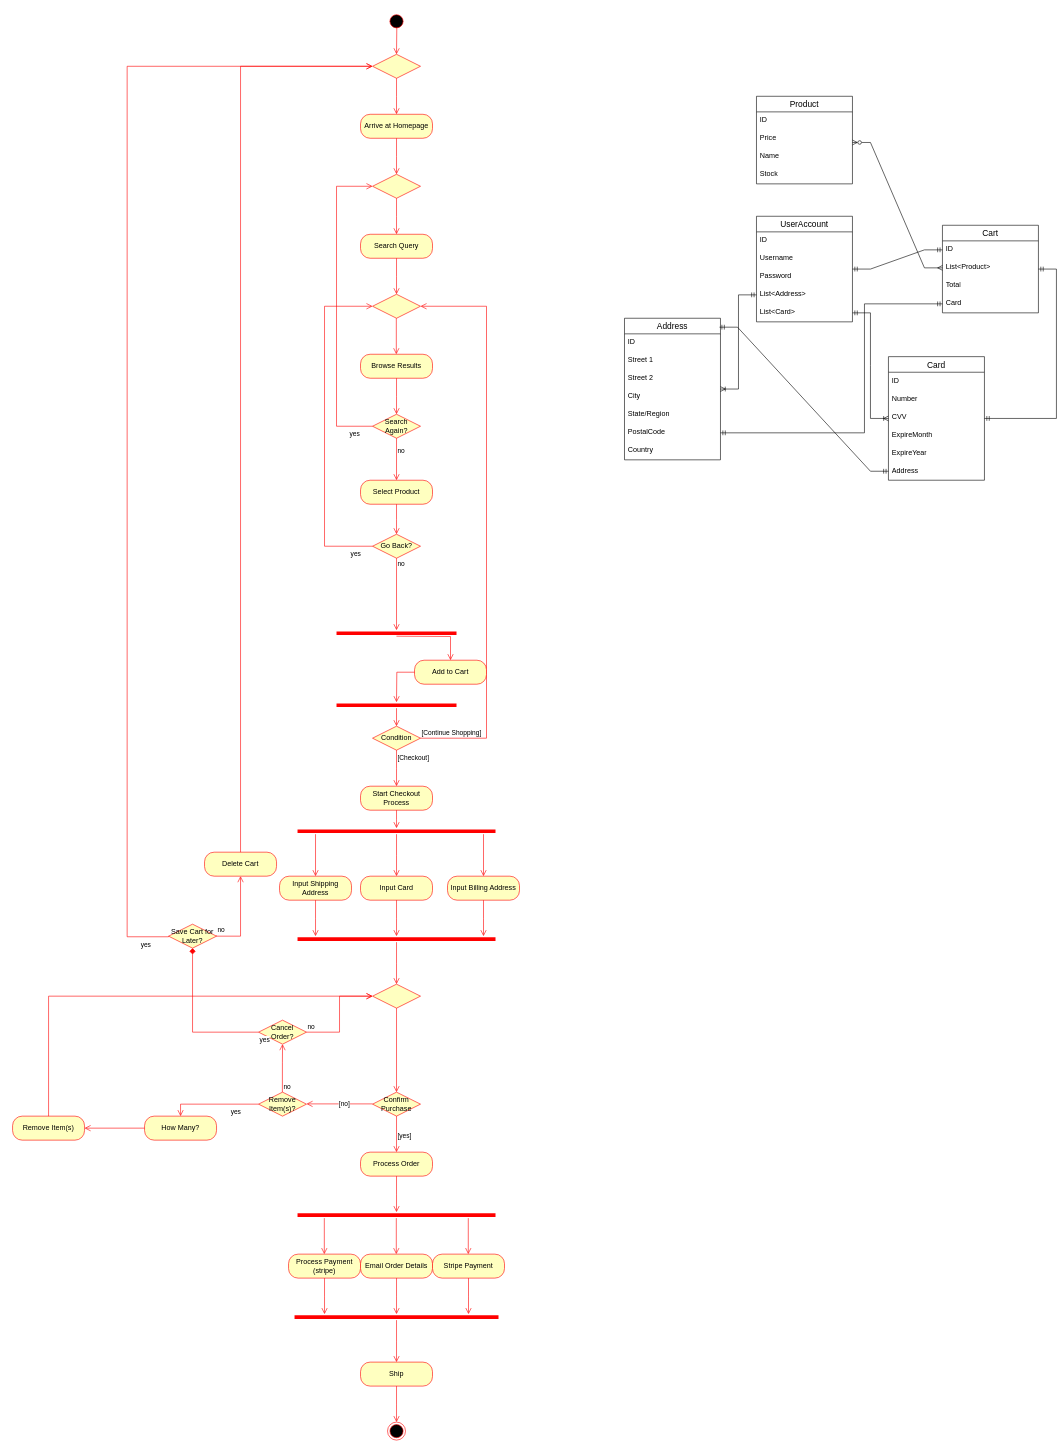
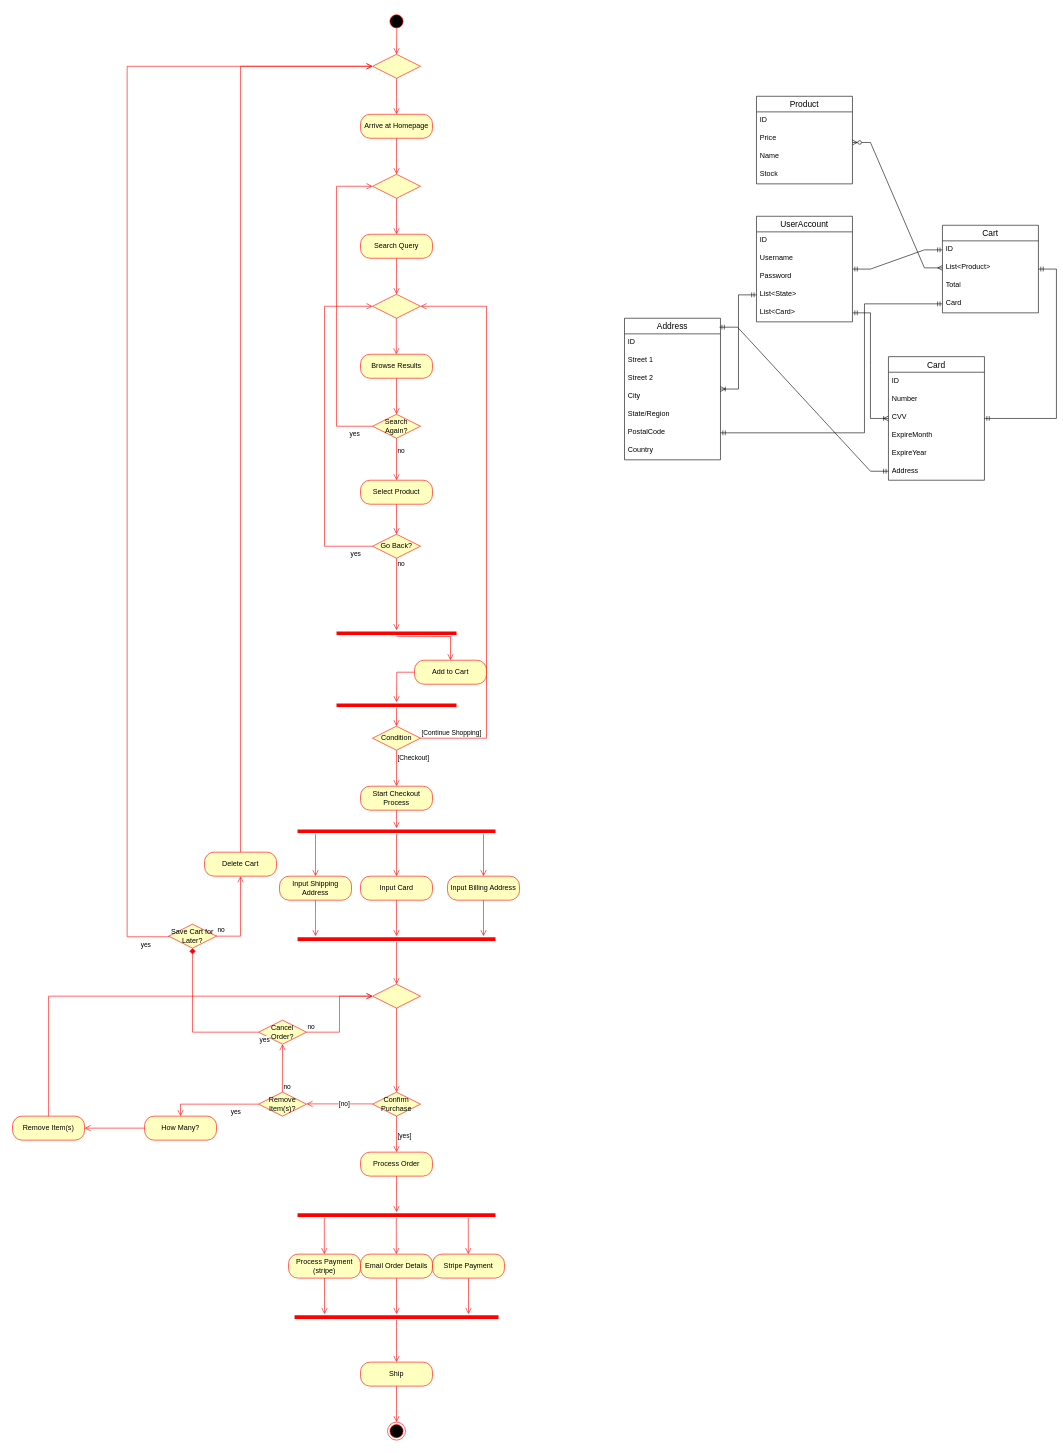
(785, 294) -> (781, 294)
